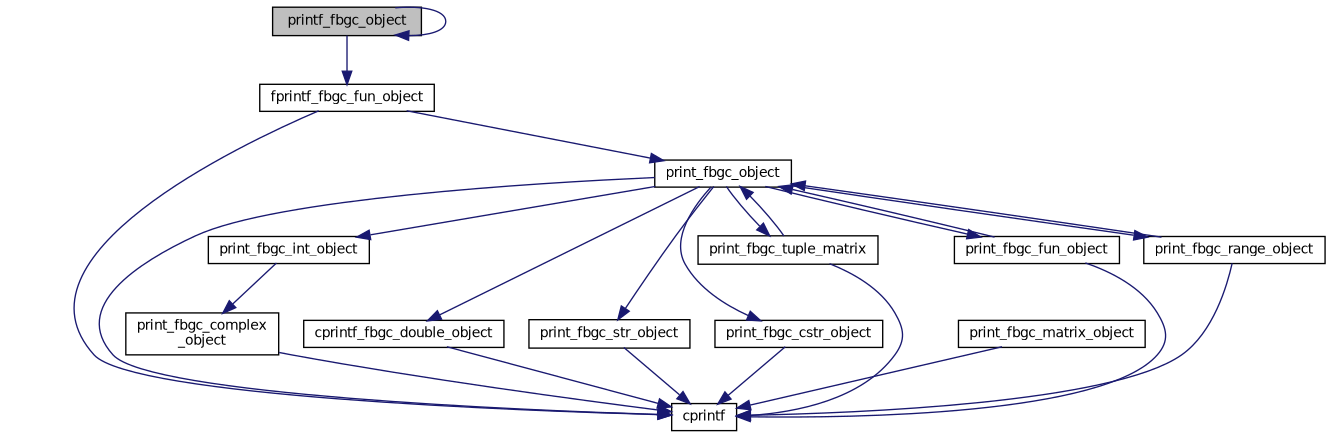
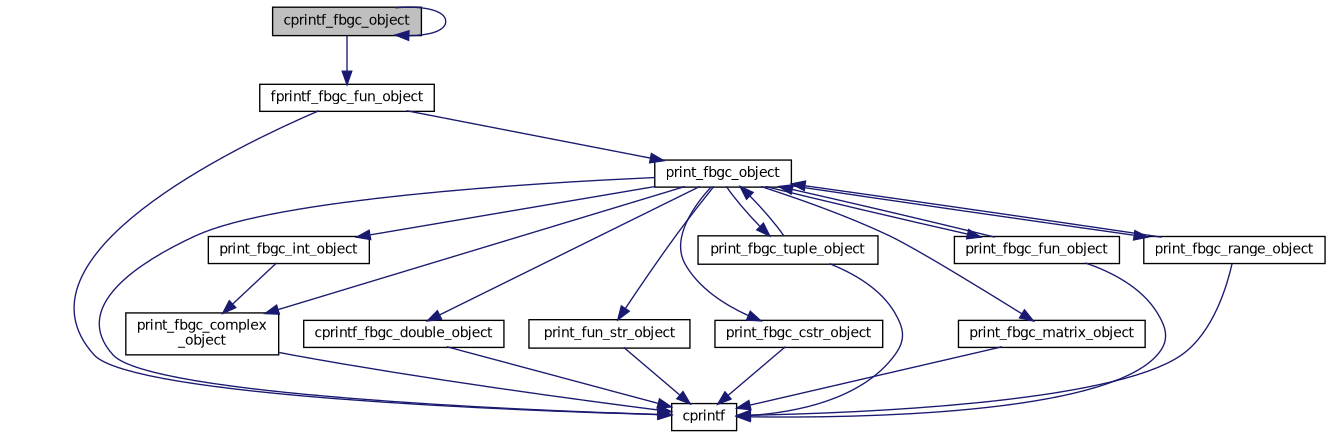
(347, 21) -> (347, 21)
none -> (897, 239)
none -> (482, 248)
(788, 250) -> (788, 250)
(609, 334) -> (609, 334)
